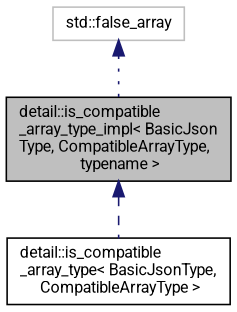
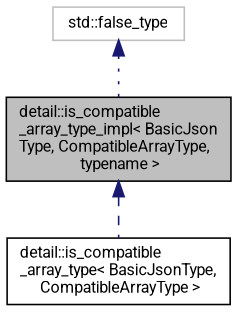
(119, 24) -> (119, 24)
